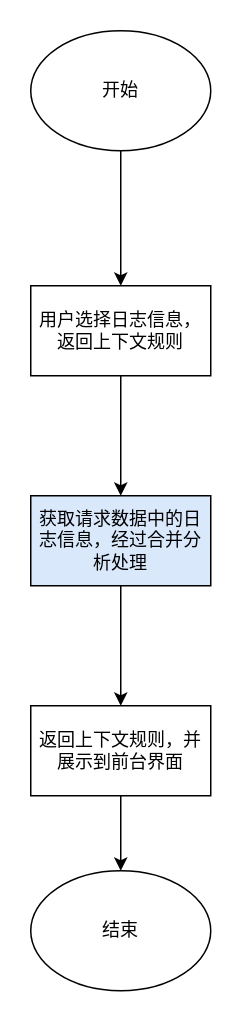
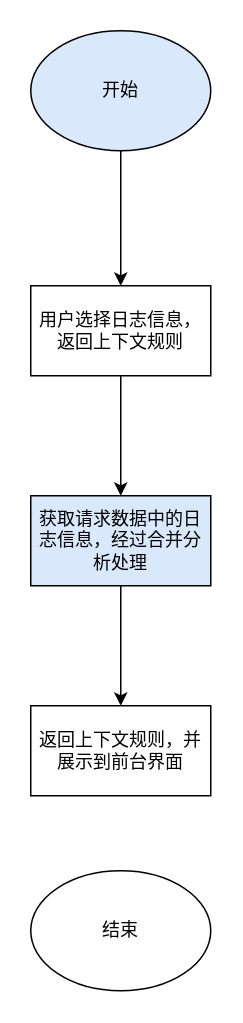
(121, 91) -> (121, 91)
(121, 828) -> none
